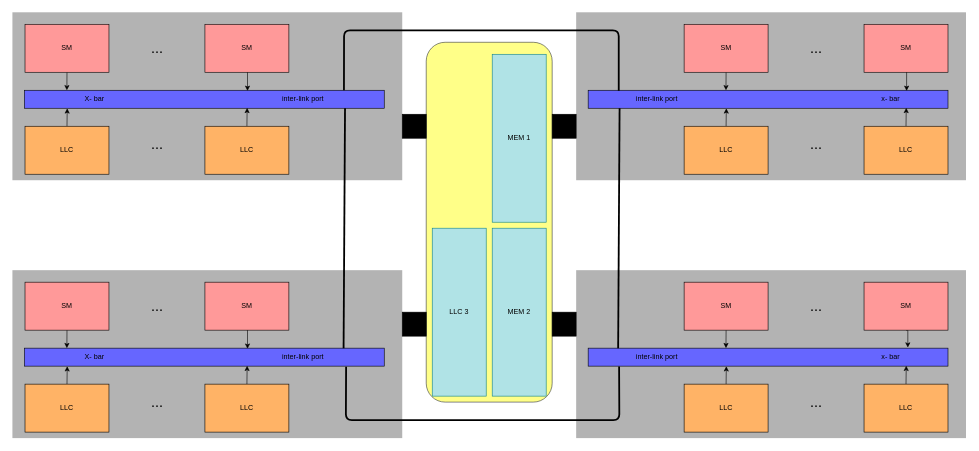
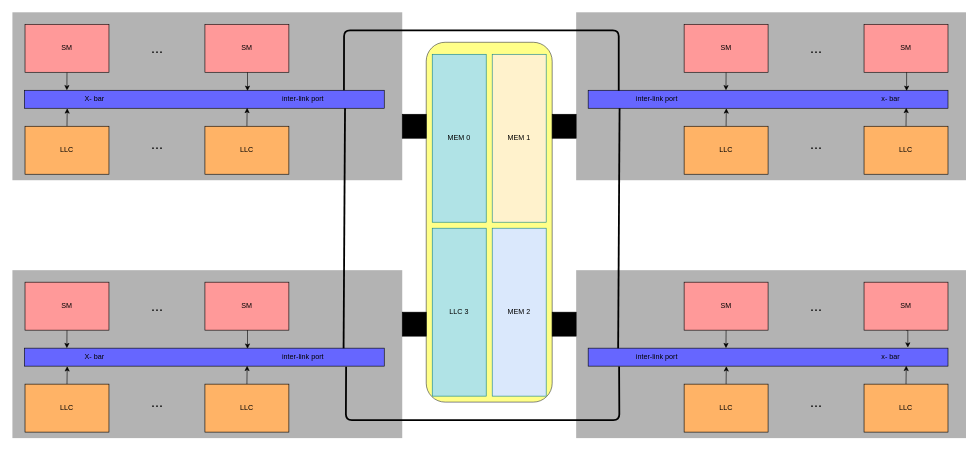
none -> (459, 138)
(519, 138) -> (519, 138)
(519, 312) -> (519, 312)
